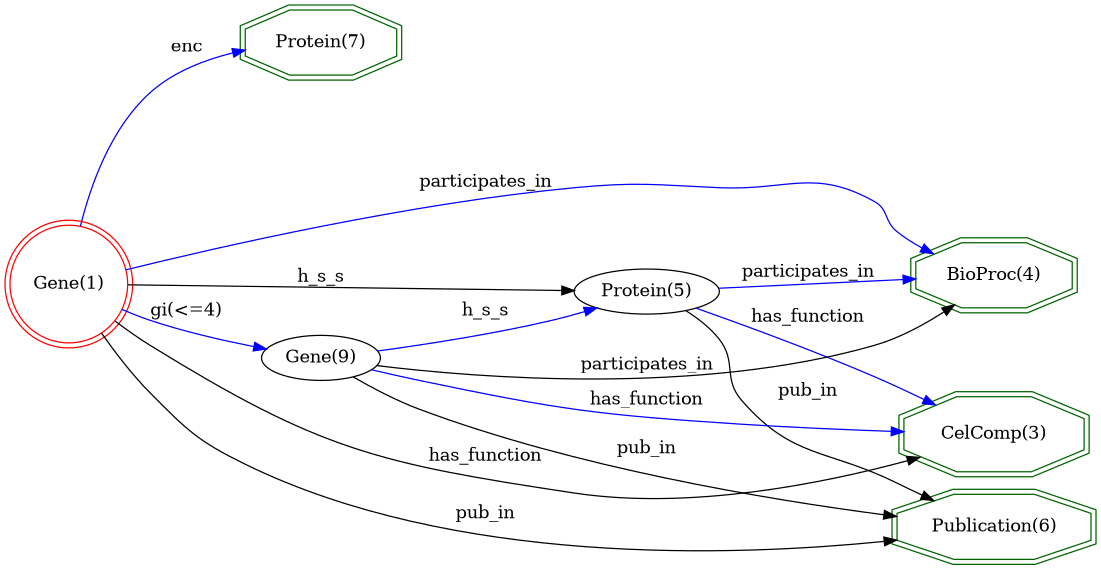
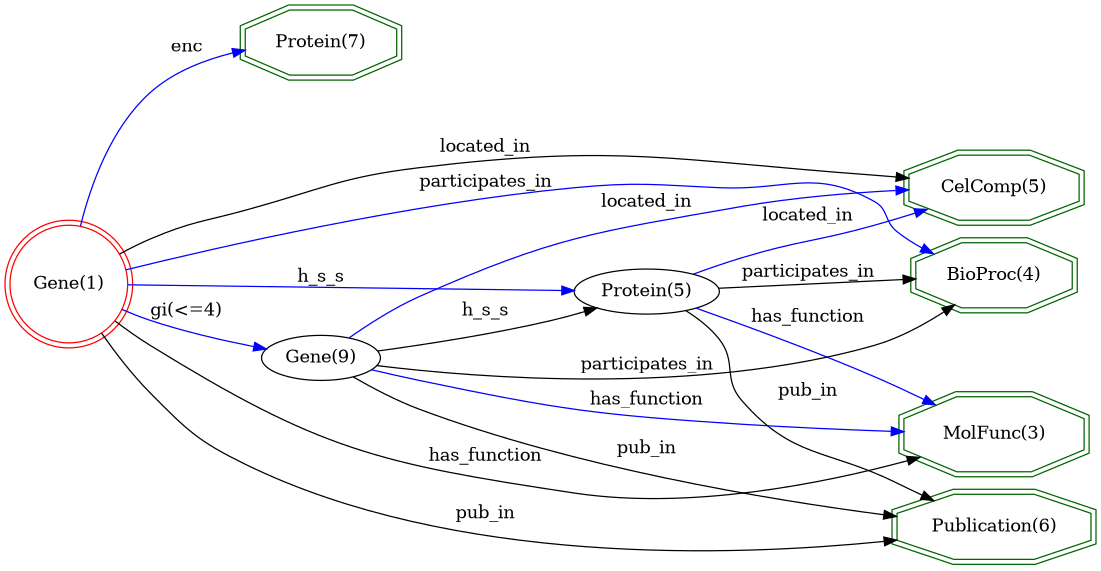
none -> (994, 188)
(811, 284) -> (811, 284)
(345, 288) -> (345, 288)
(482, 335) -> (482, 335)
(994, 434) -> (994, 434)
